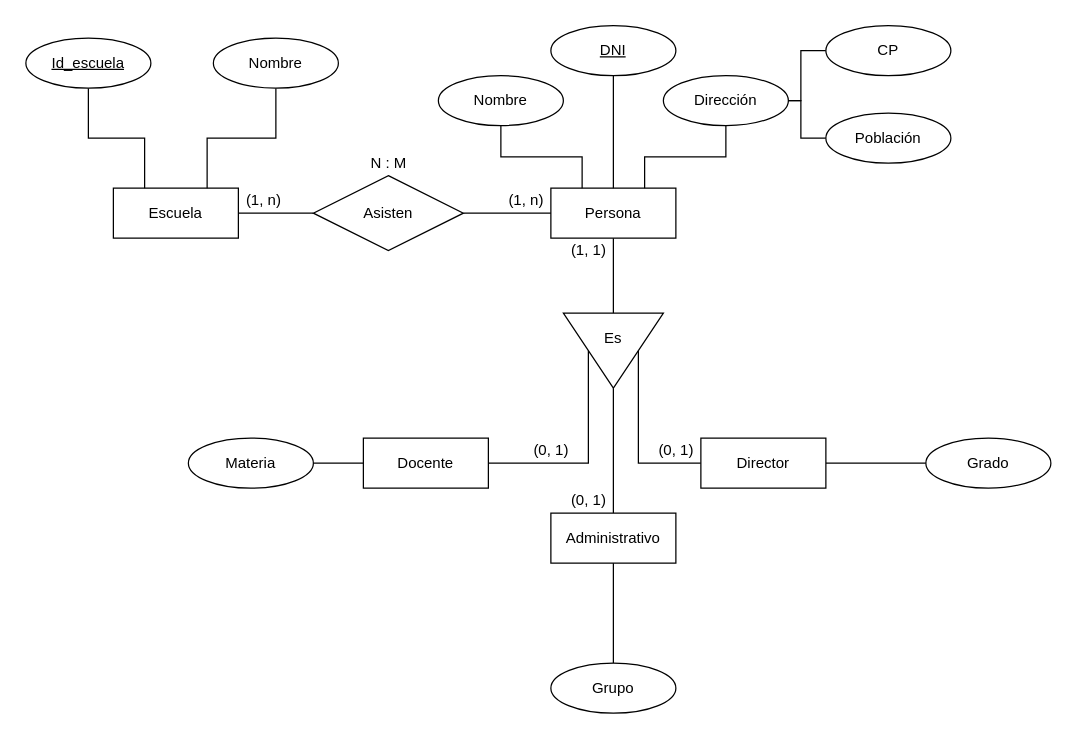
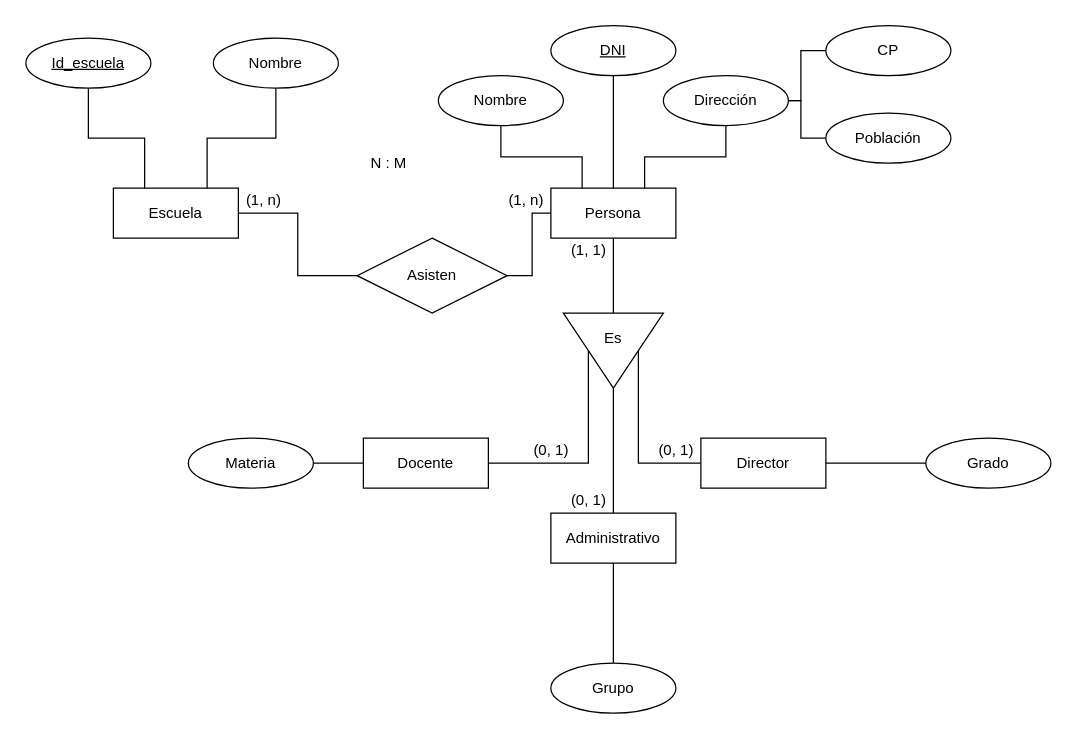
(388, 213) -> (432, 276)
